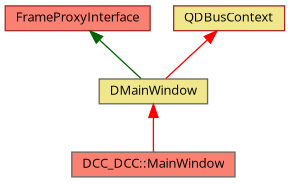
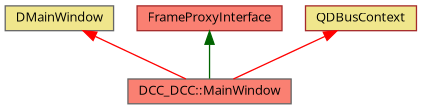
(120, 59) -> (210, 62)
(186, 59) -> (279, 58)
